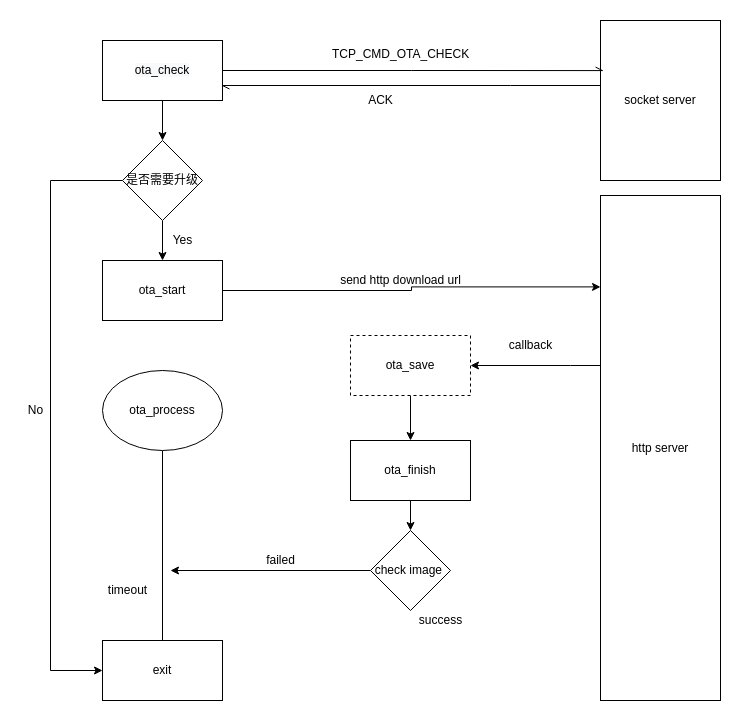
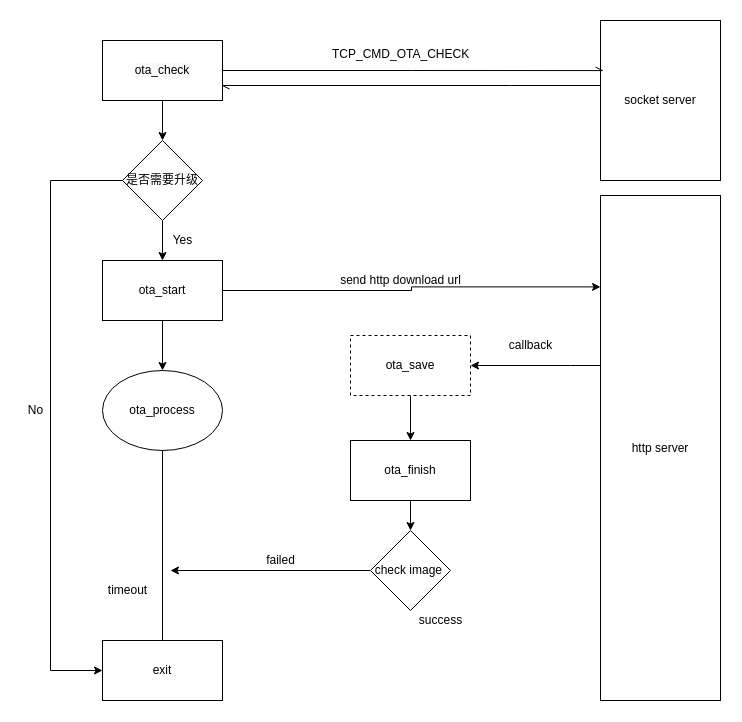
(381, 101) -> none
none -> (163, 342)
